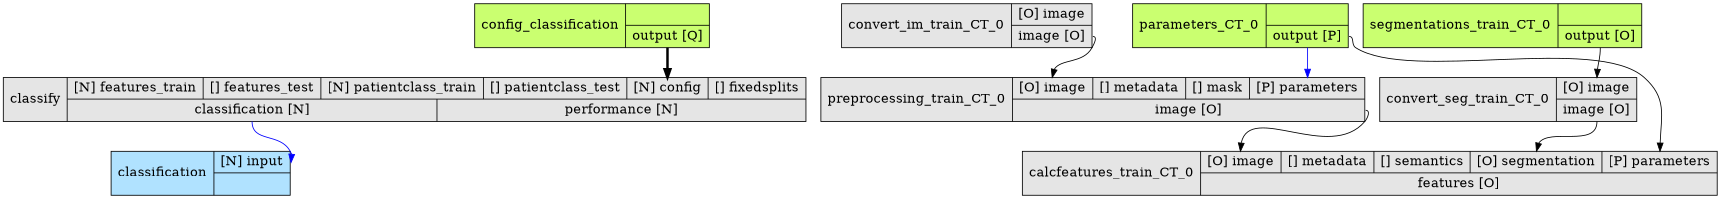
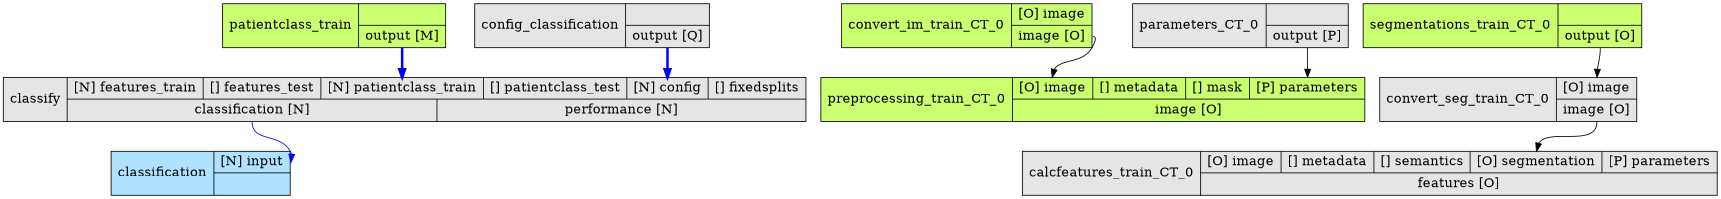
none -> (334, 26)
(592, 26) -> (592, 26)
(967, 26) -> (967, 26)
(1240, 26) -> (1240, 26)
(667, 58) -> (667, 58)
(1308, 58) -> (1308, 58)
(1529, 59) -> none
(1093, 100) -> (1093, 100)
(1308, 135) -> none
